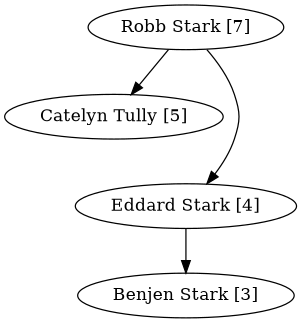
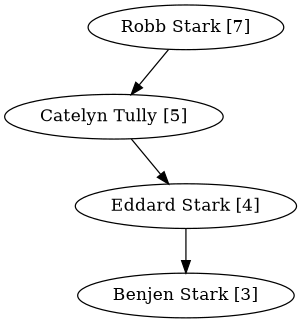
(238, 110) -> (146, 157)
